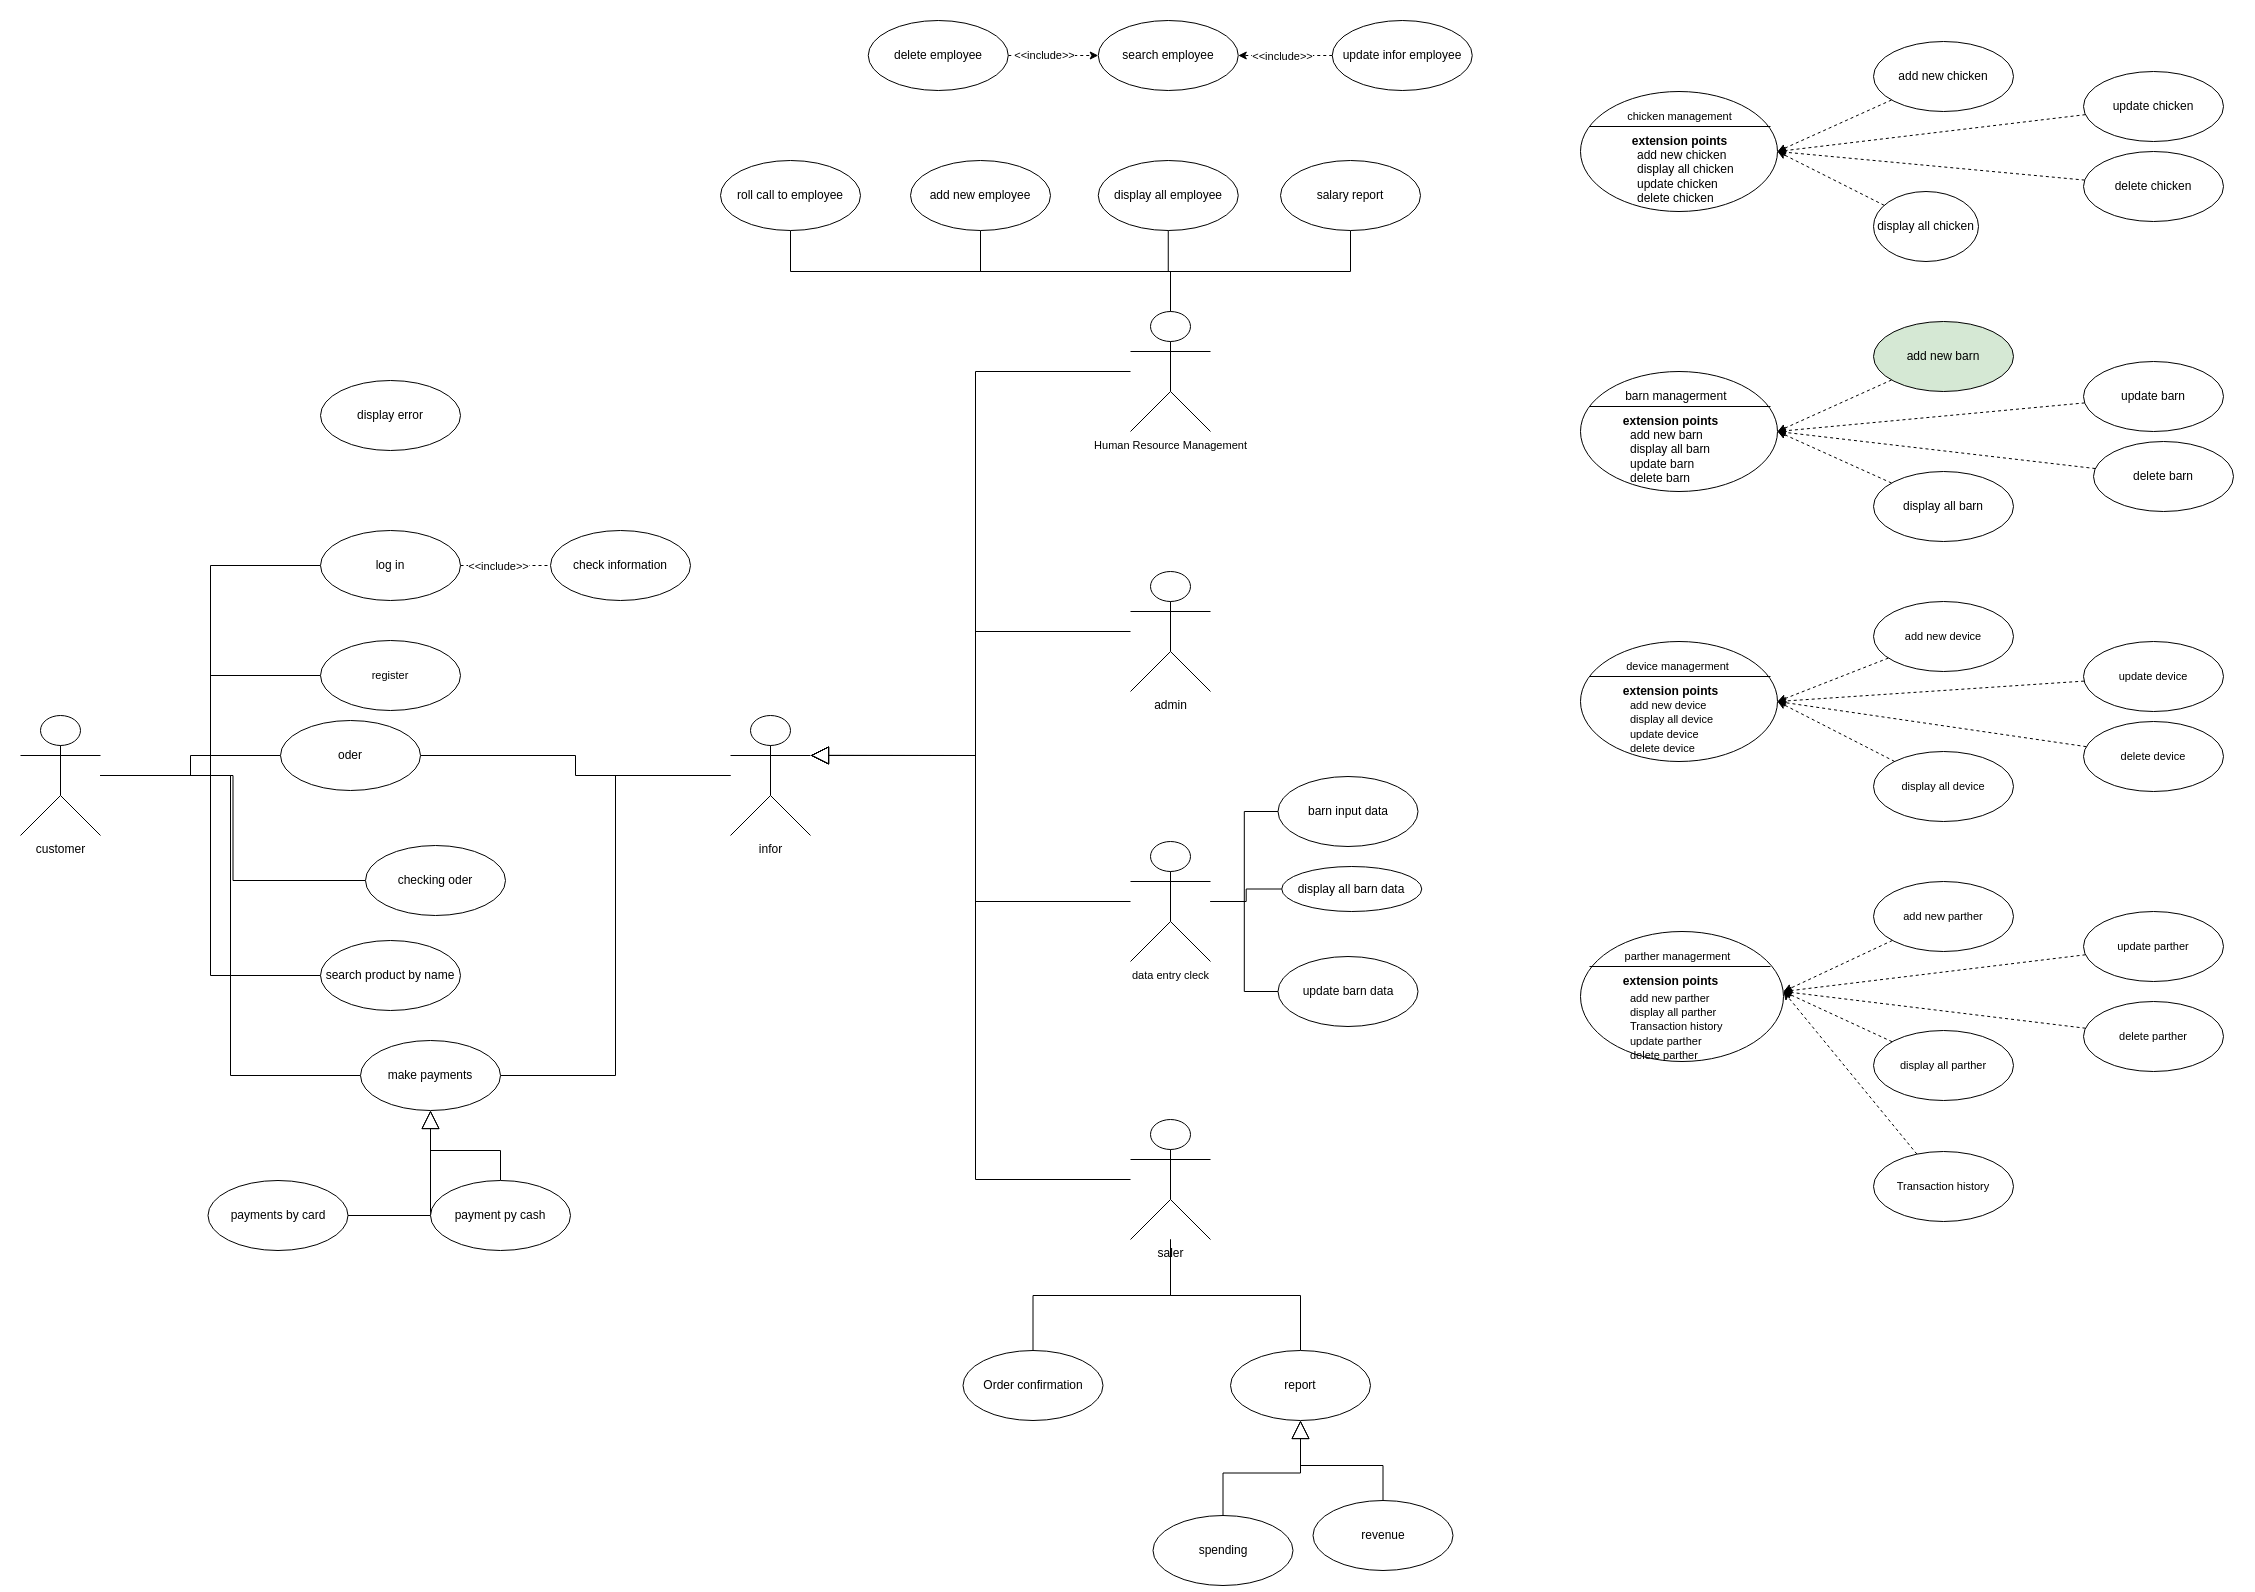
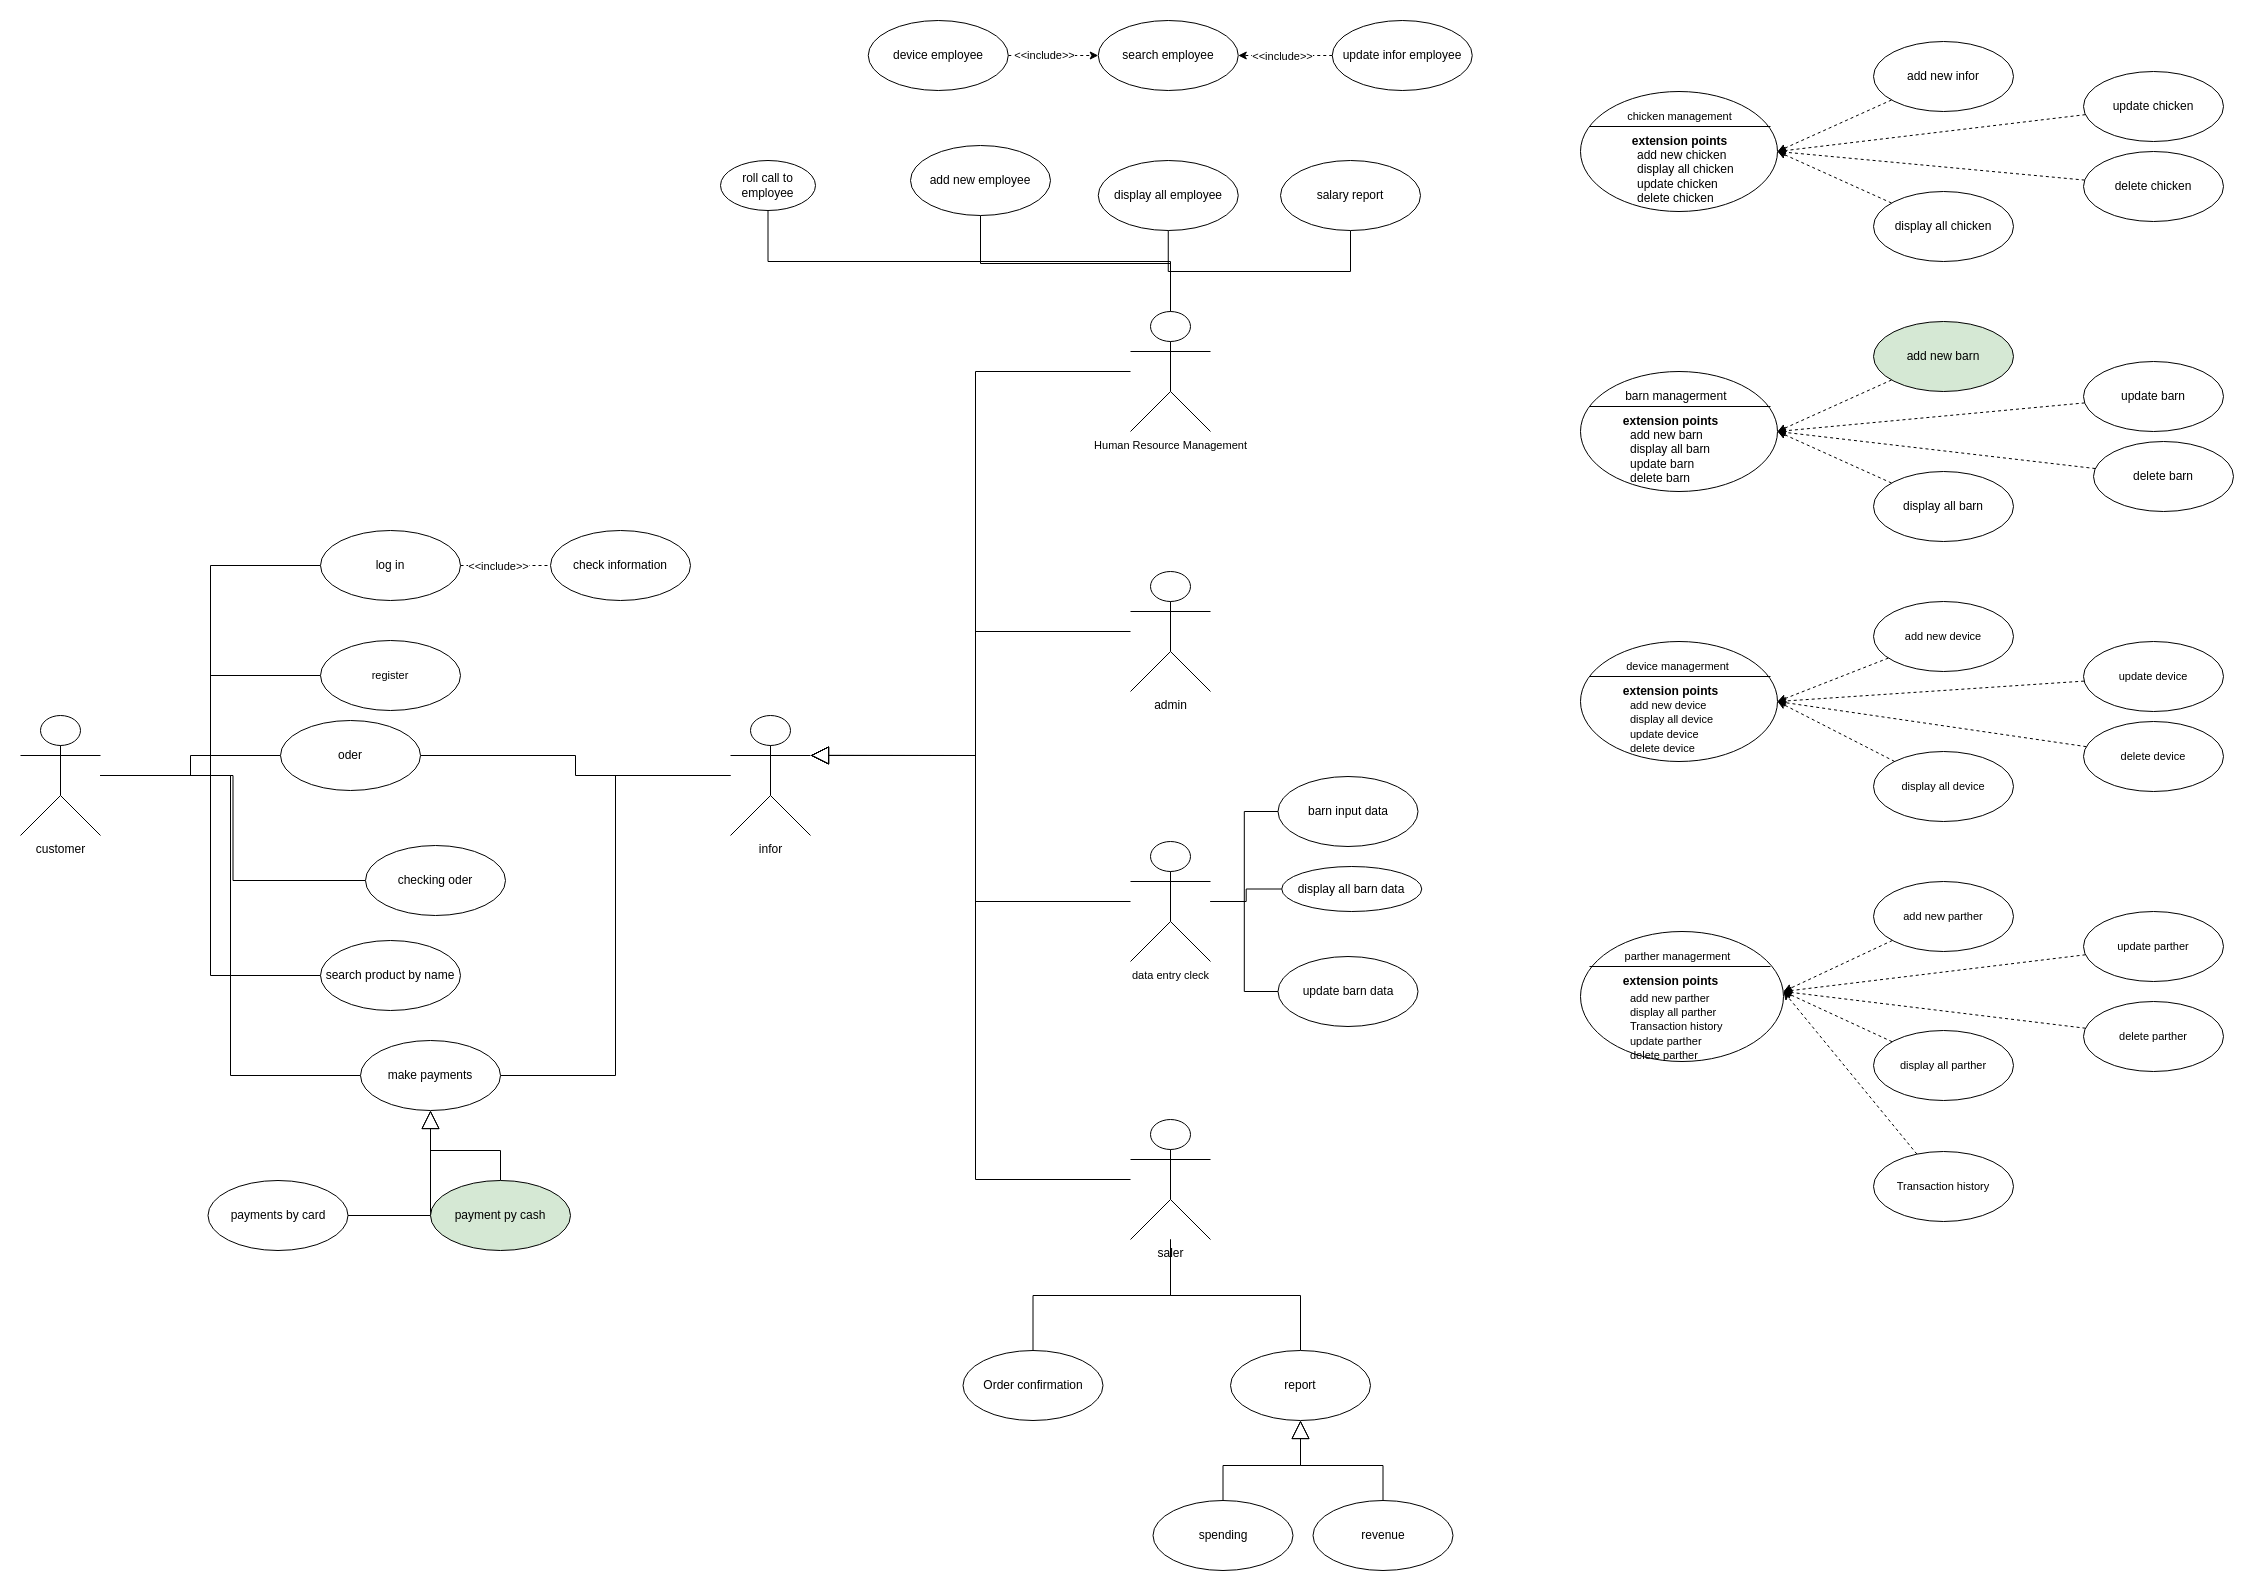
(939, 56) -> (939, 56)
(1944, 77) -> (1944, 77)
(791, 196) -> (768, 186)
(981, 196) -> (981, 181)
(1926, 227) -> (1944, 227)
(391, 416) -> none
(501, 1216) -> (501, 1216)
(1223, 1551) -> (1223, 1536)
